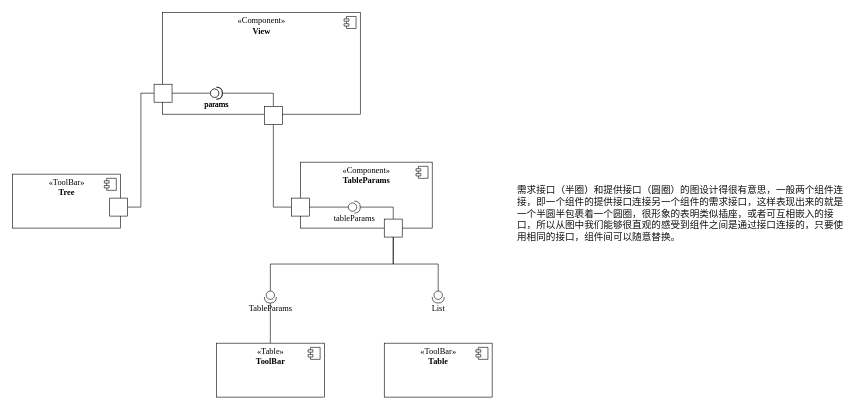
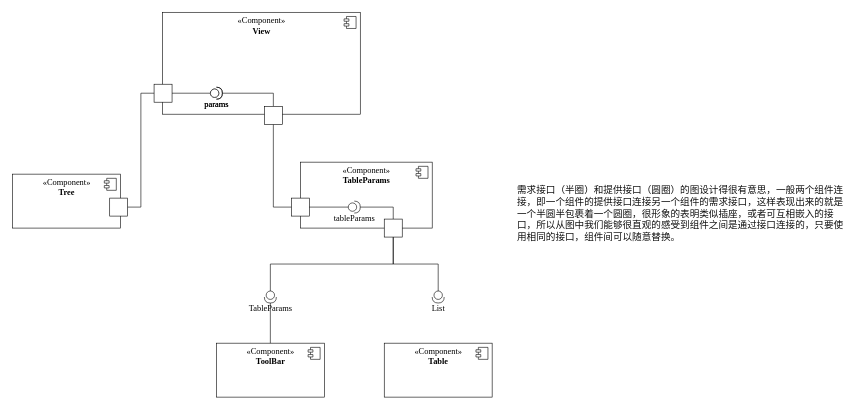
(67, 189) -> (67, 189)
(271, 358) -> (271, 358)
(439, 358) -> (439, 358)
